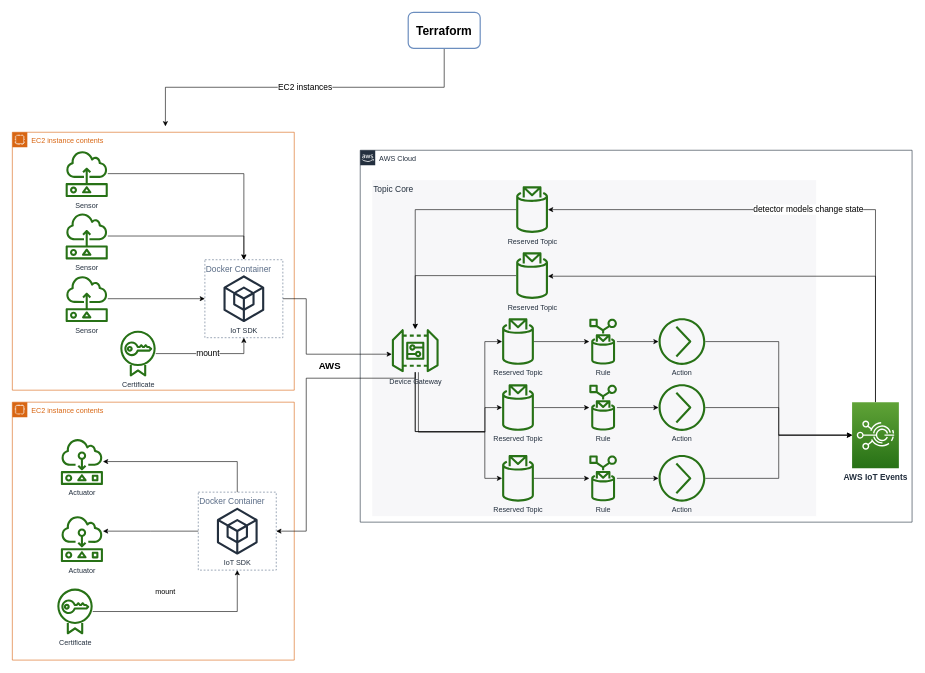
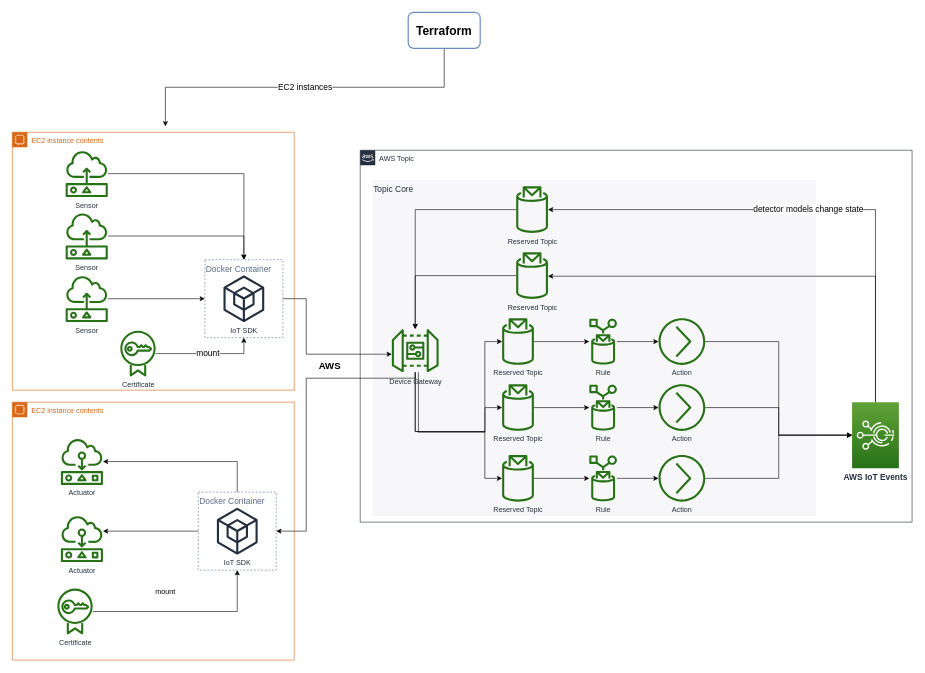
(396, 159) -> (396, 159)
